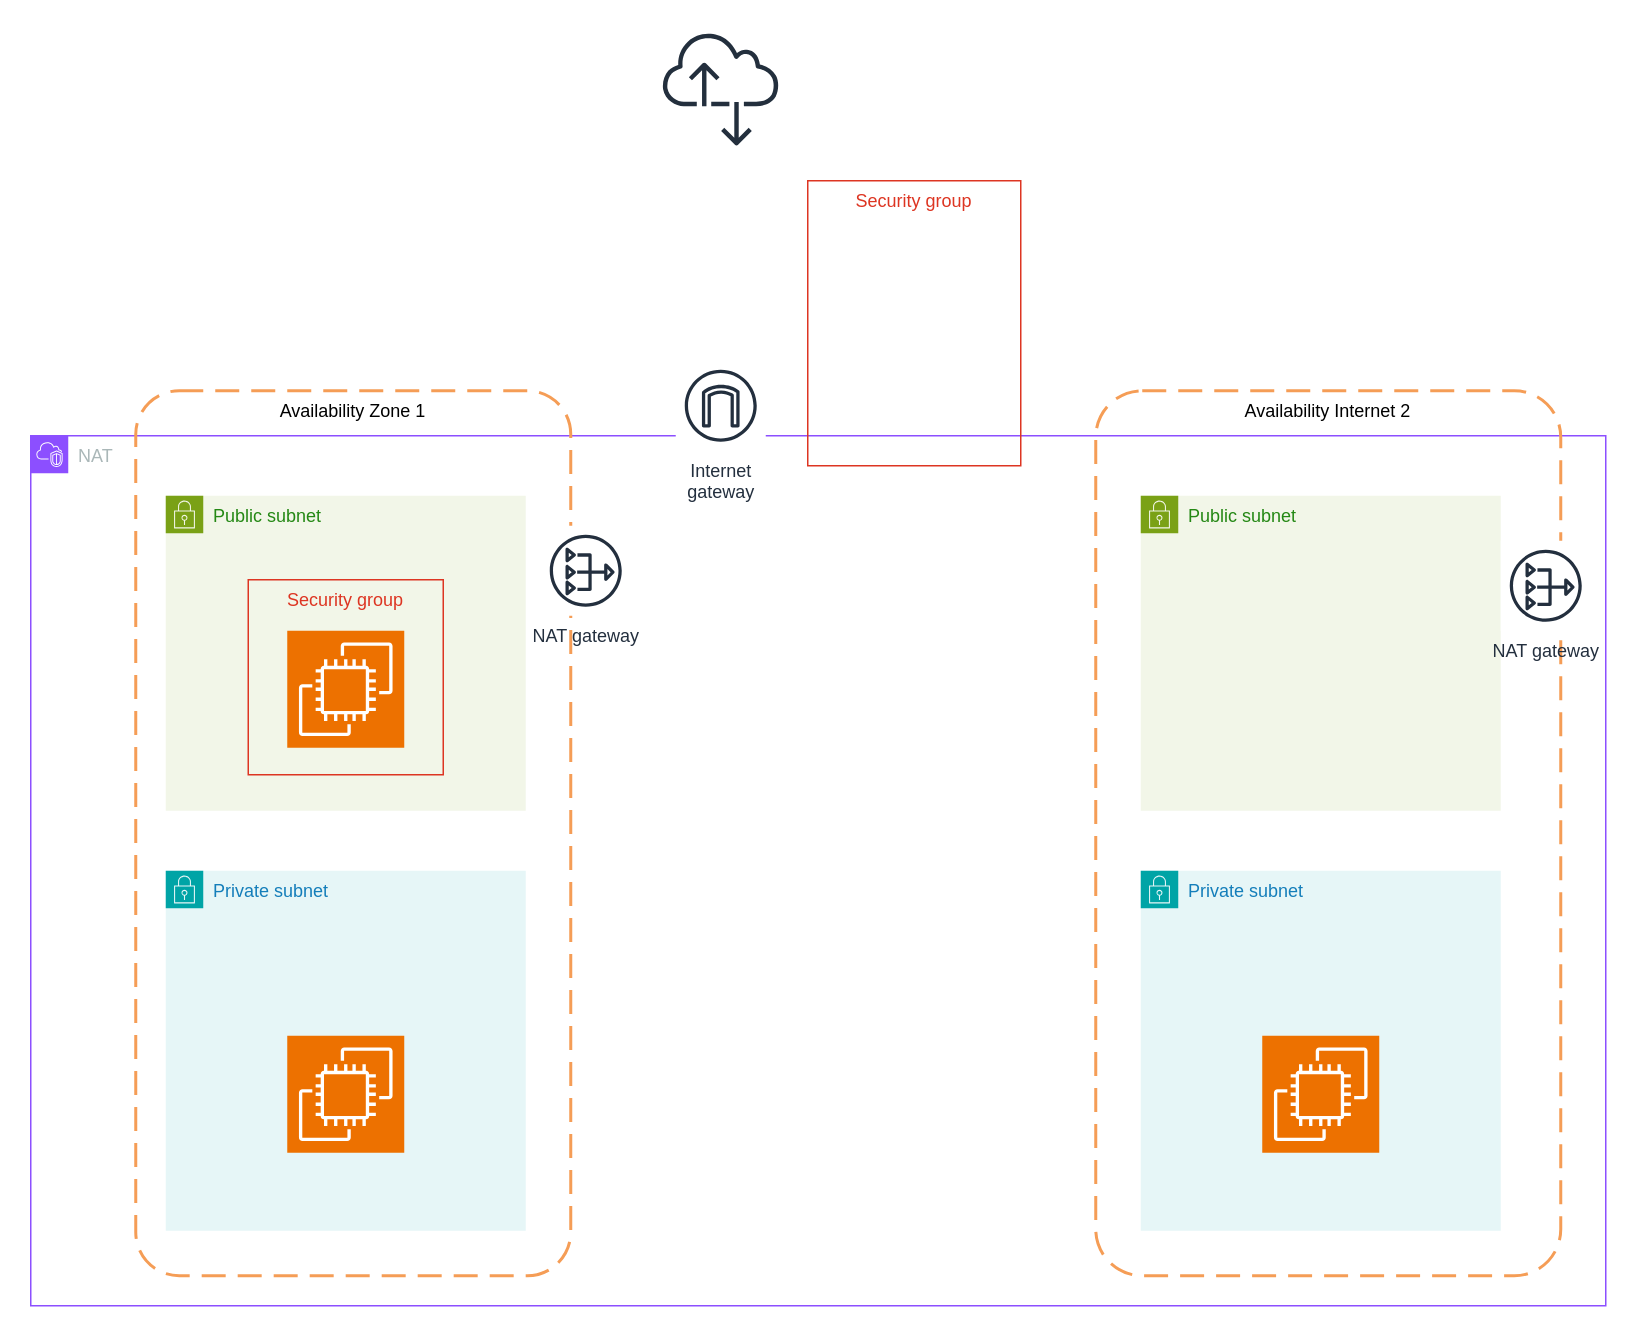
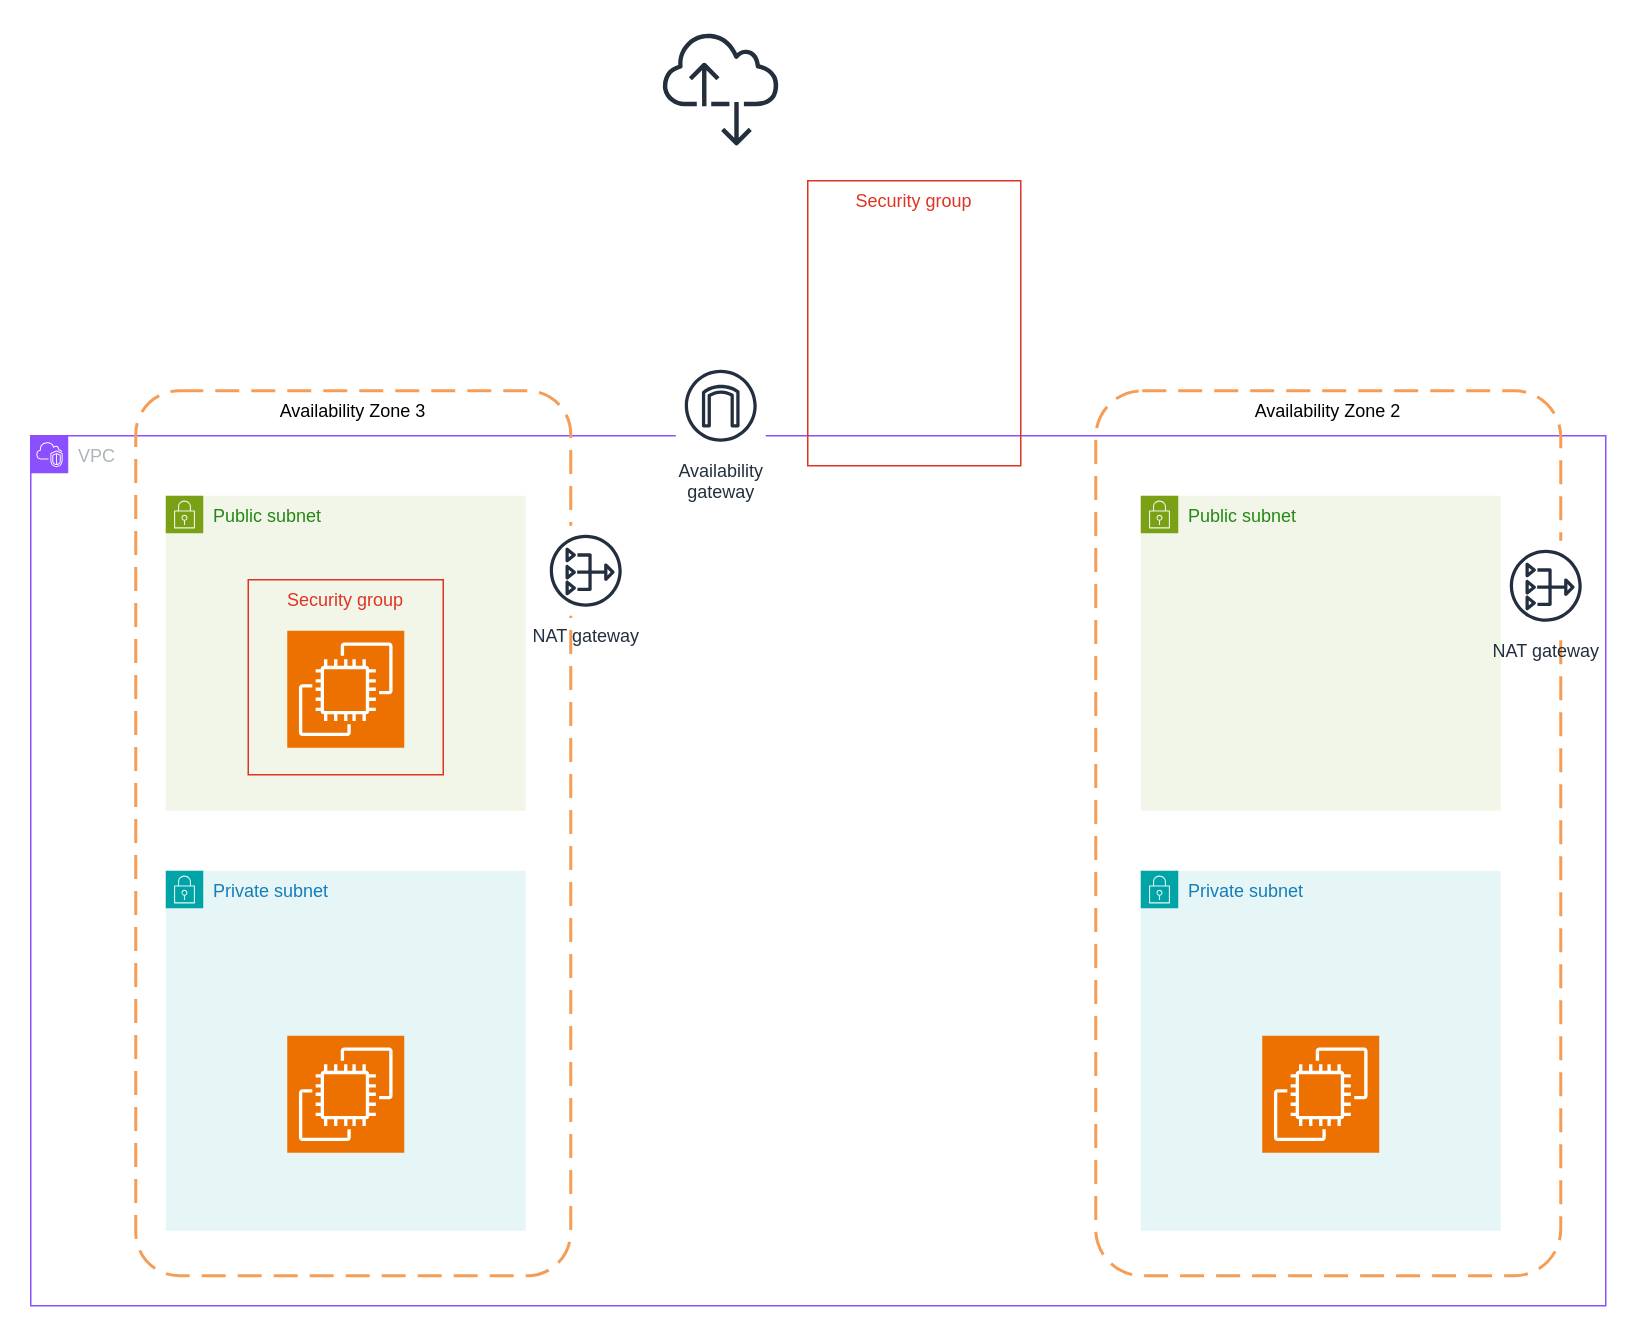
(353, 411) -> (353, 411)
(1328, 411) -> (1328, 411)
(94, 457) -> (94, 457)
(722, 483) -> (722, 483)
